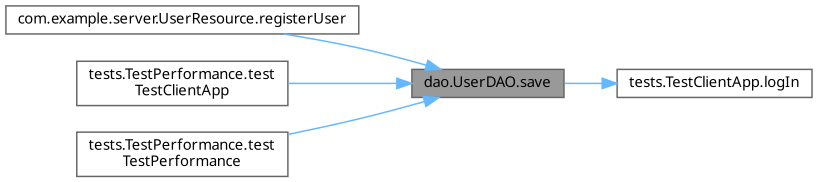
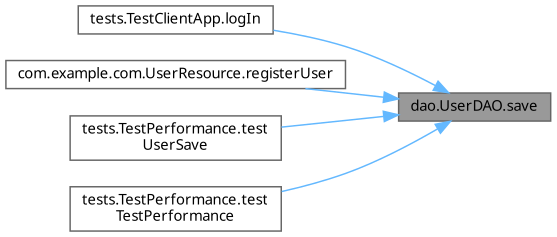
(182, 20) -> (176, 75)
(182, 83) -> (176, 138)
(583, 83) -> (357, 50)
